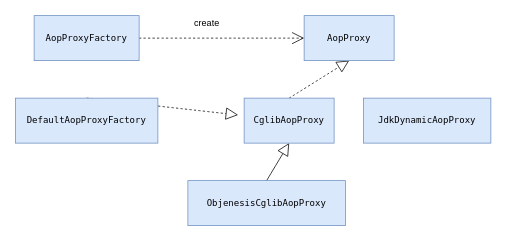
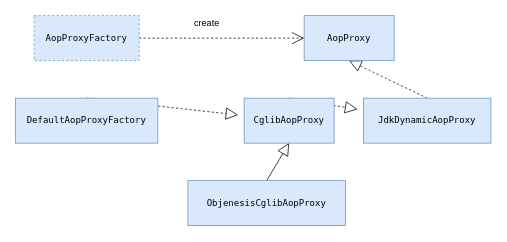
(87, 38) -> (87, 38)
(315, 81) -> (339, 106)
none -> (391, 81)
